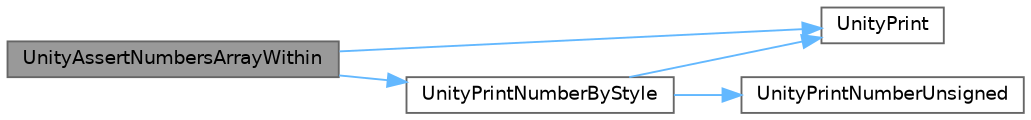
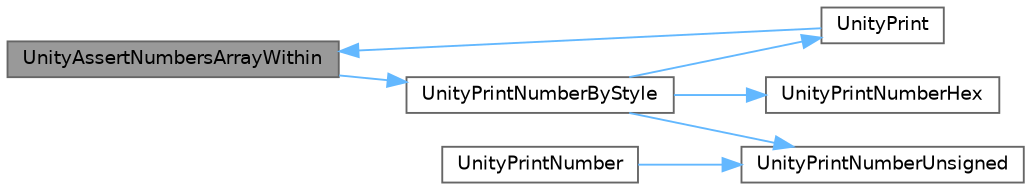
(571, 40) -> (590, 39)
none -> (883, 95)
none -> (540, 165)
